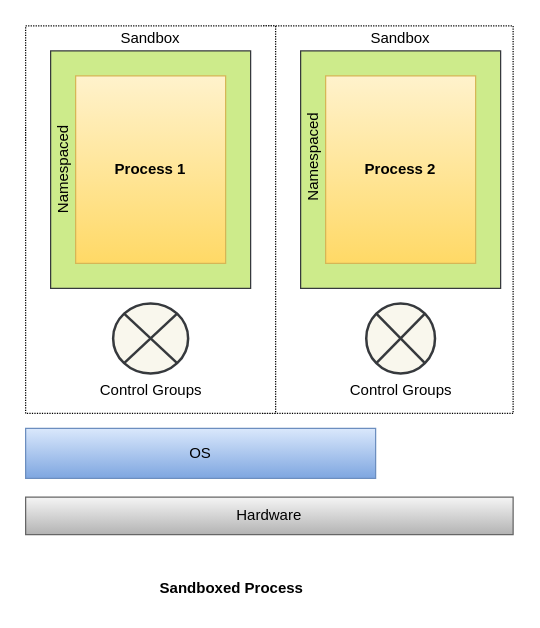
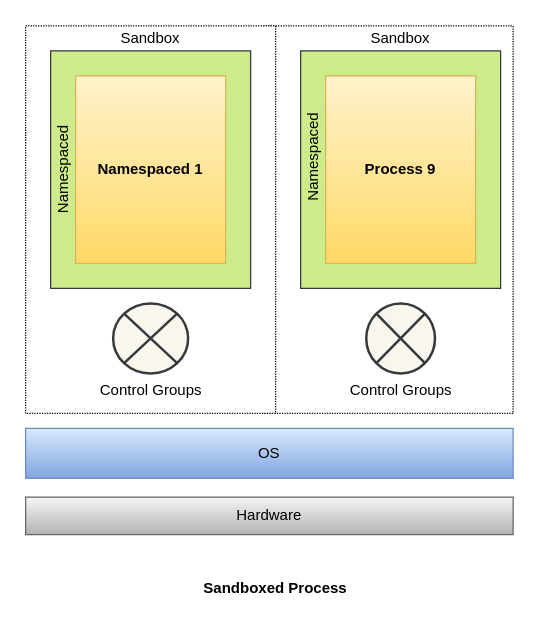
(151, 169) -> (151, 169)
(401, 169) -> (401, 169)
(201, 453) -> (269, 453)
(232, 588) -> (276, 588)
